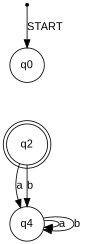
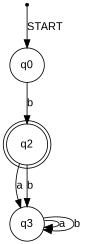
none -> (27, 99)
(27, 224) -> (27, 224)
